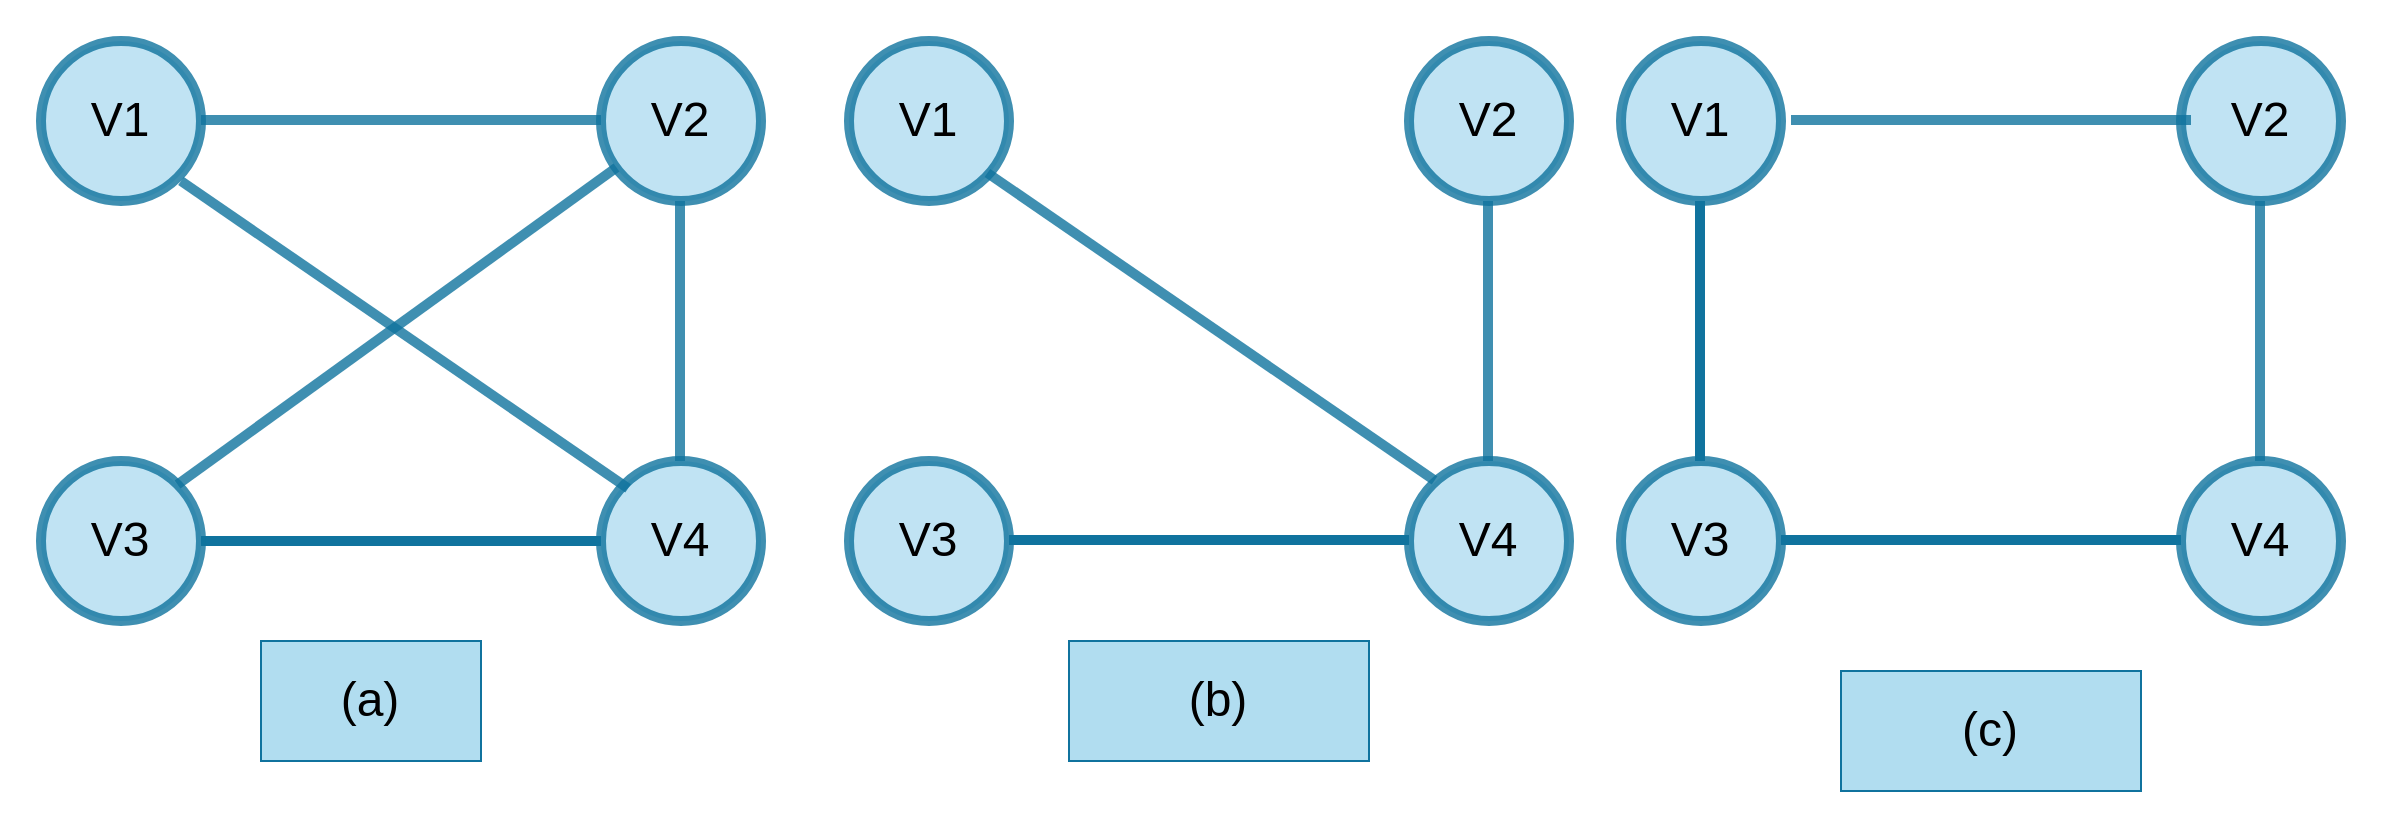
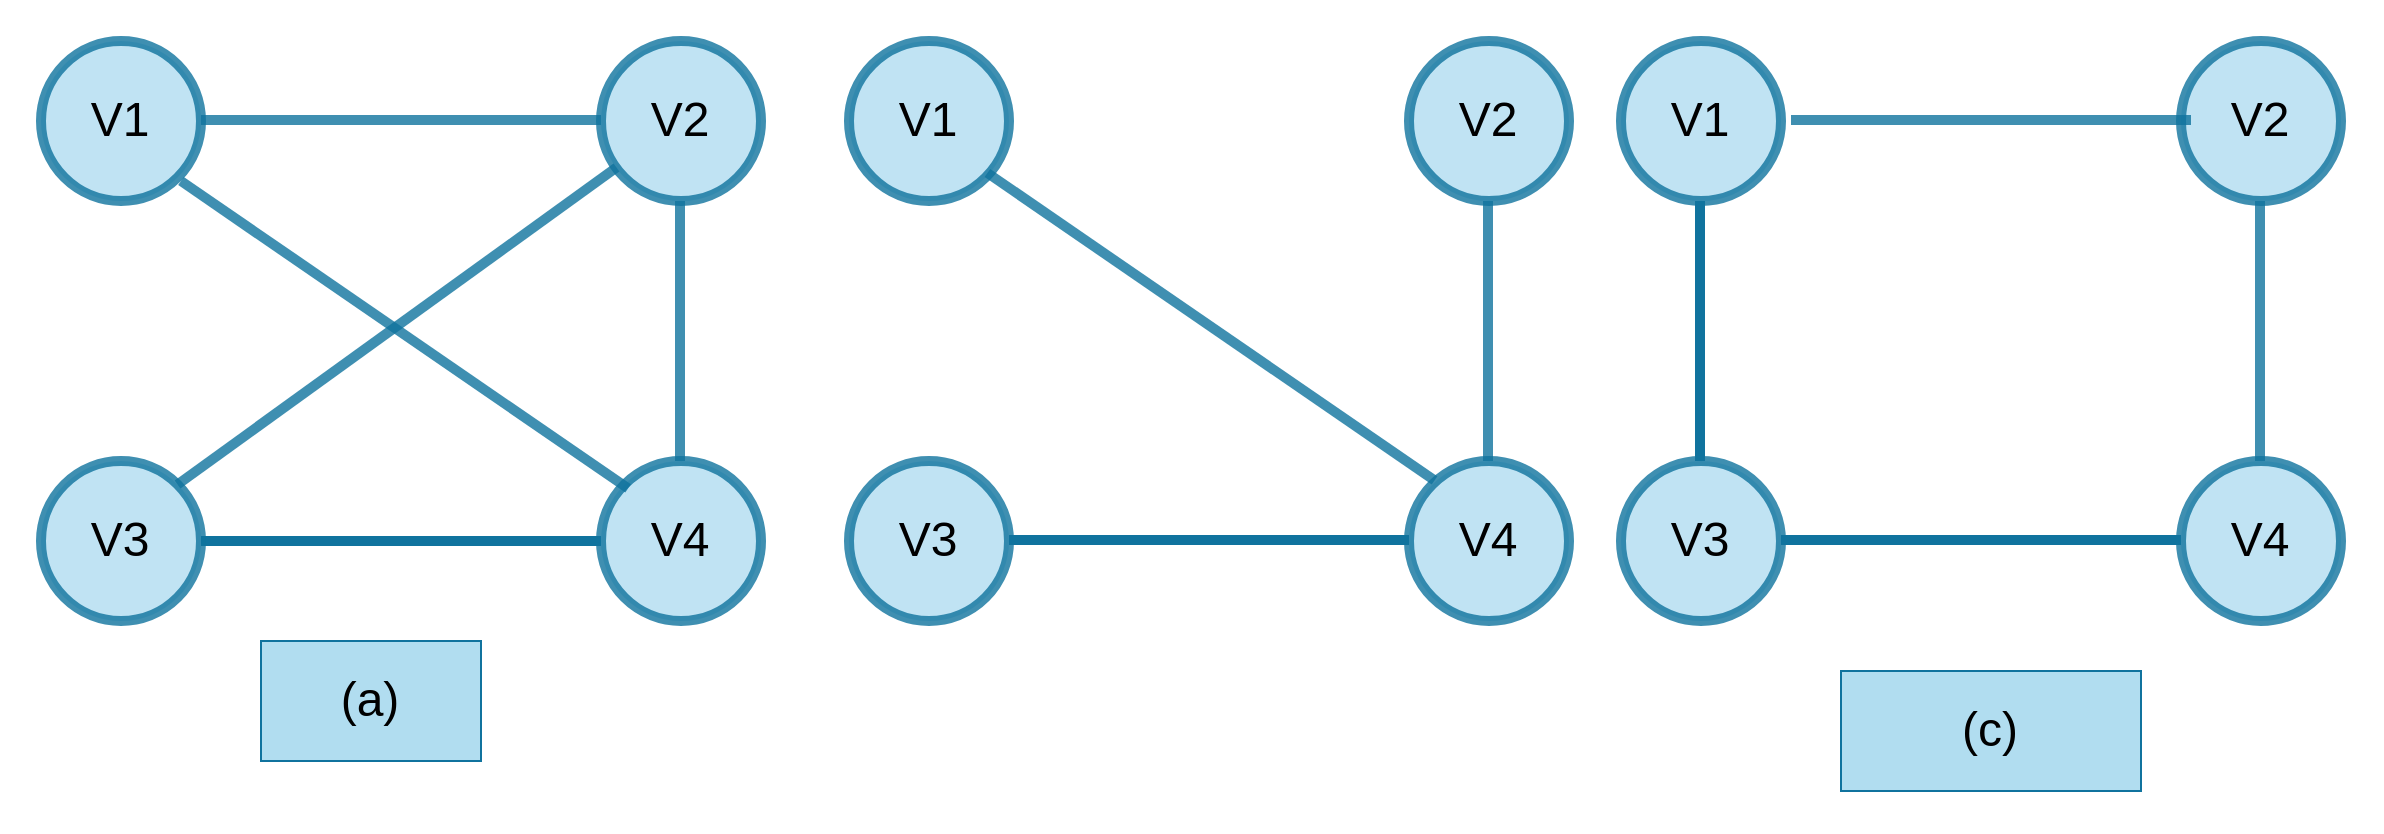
(1219, 701) -> none
